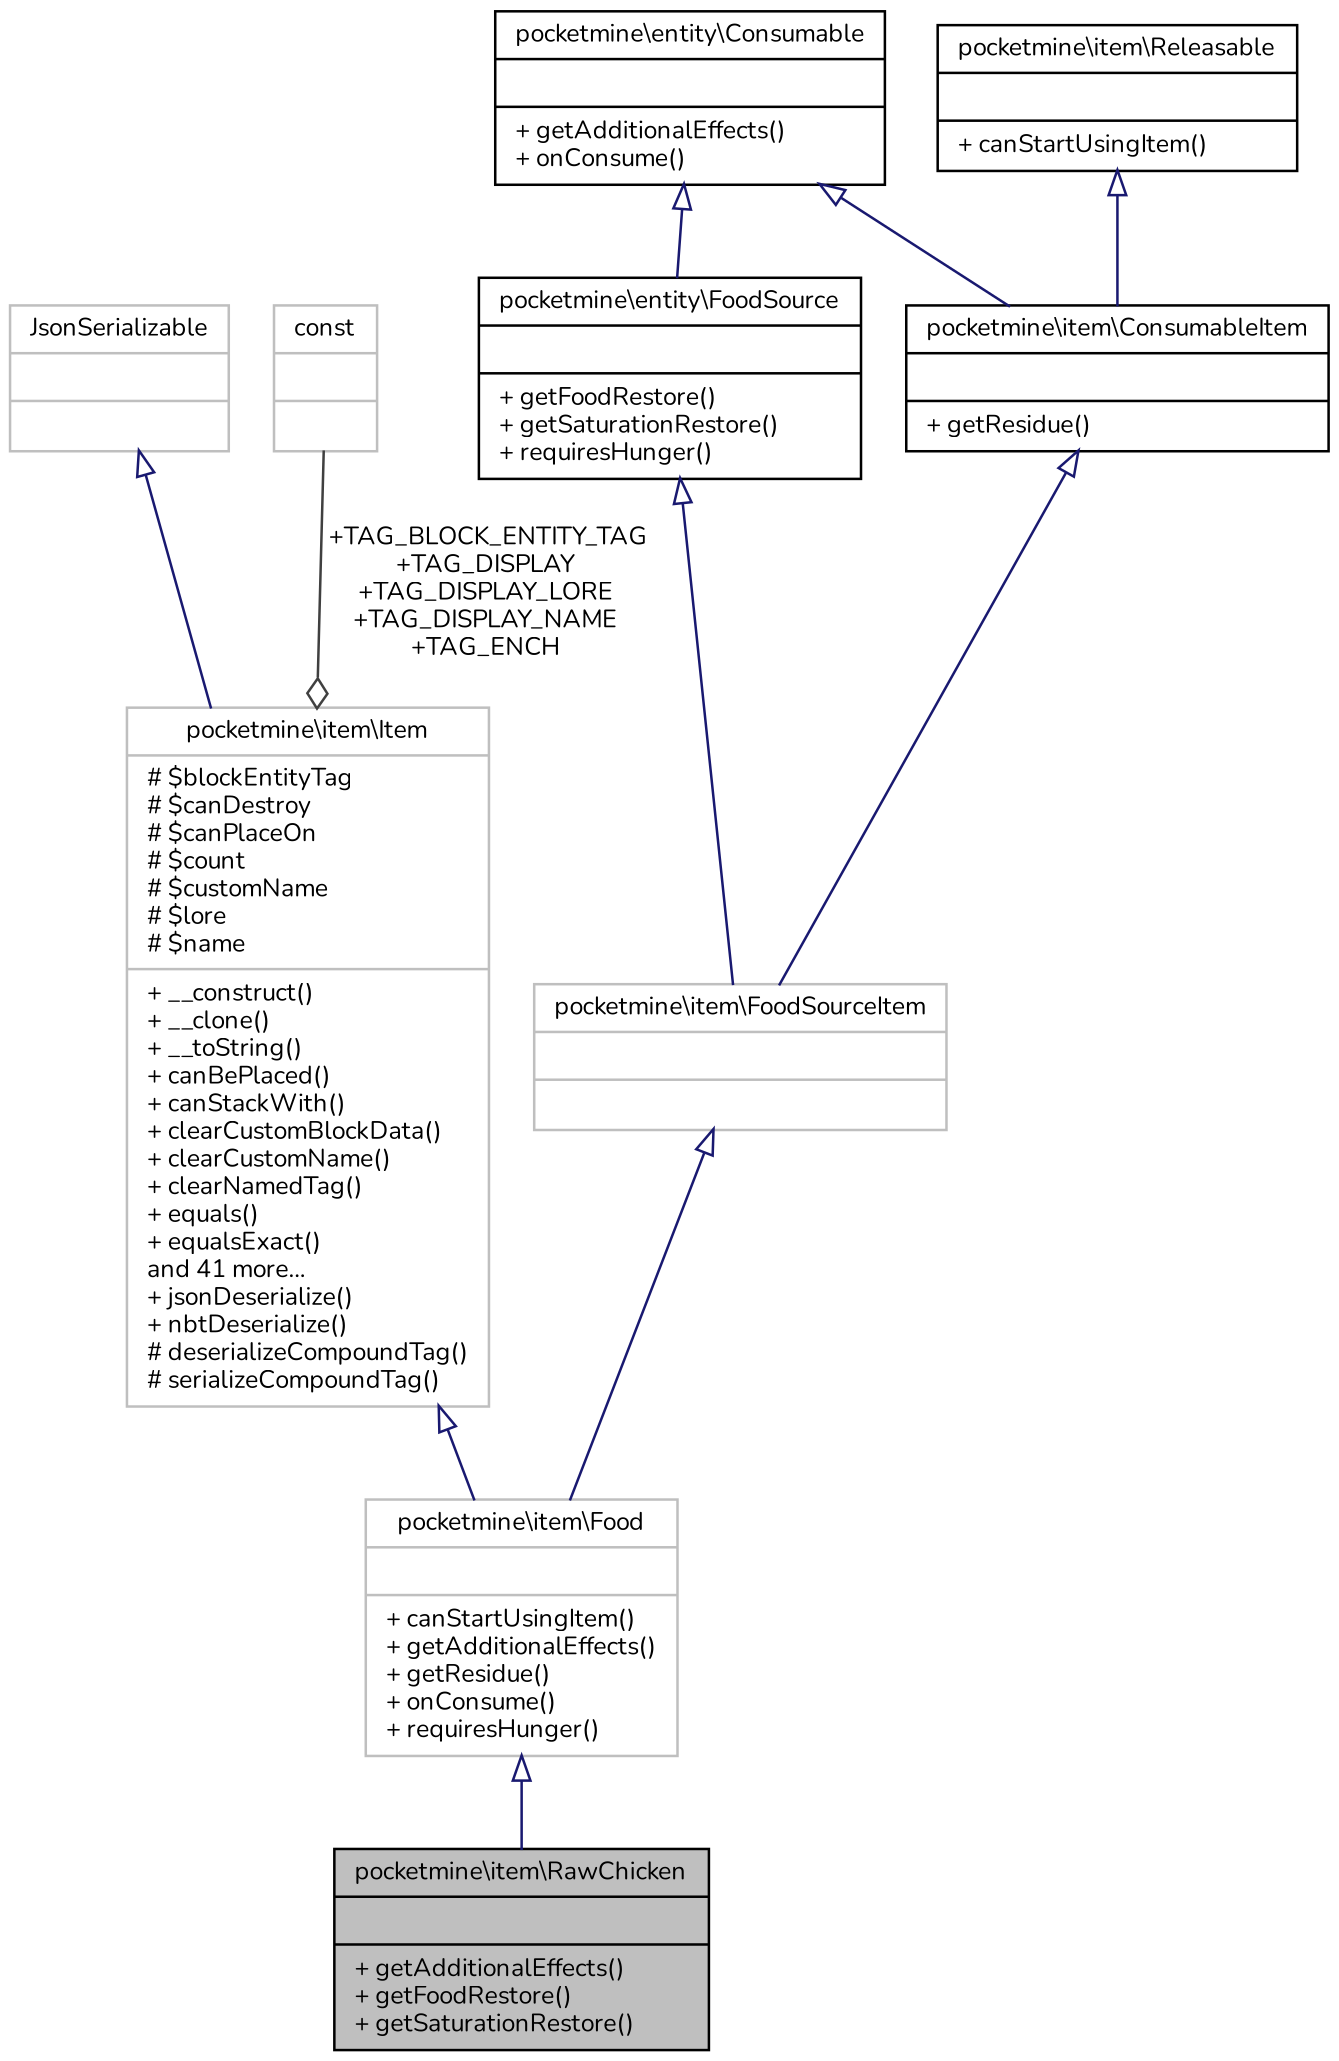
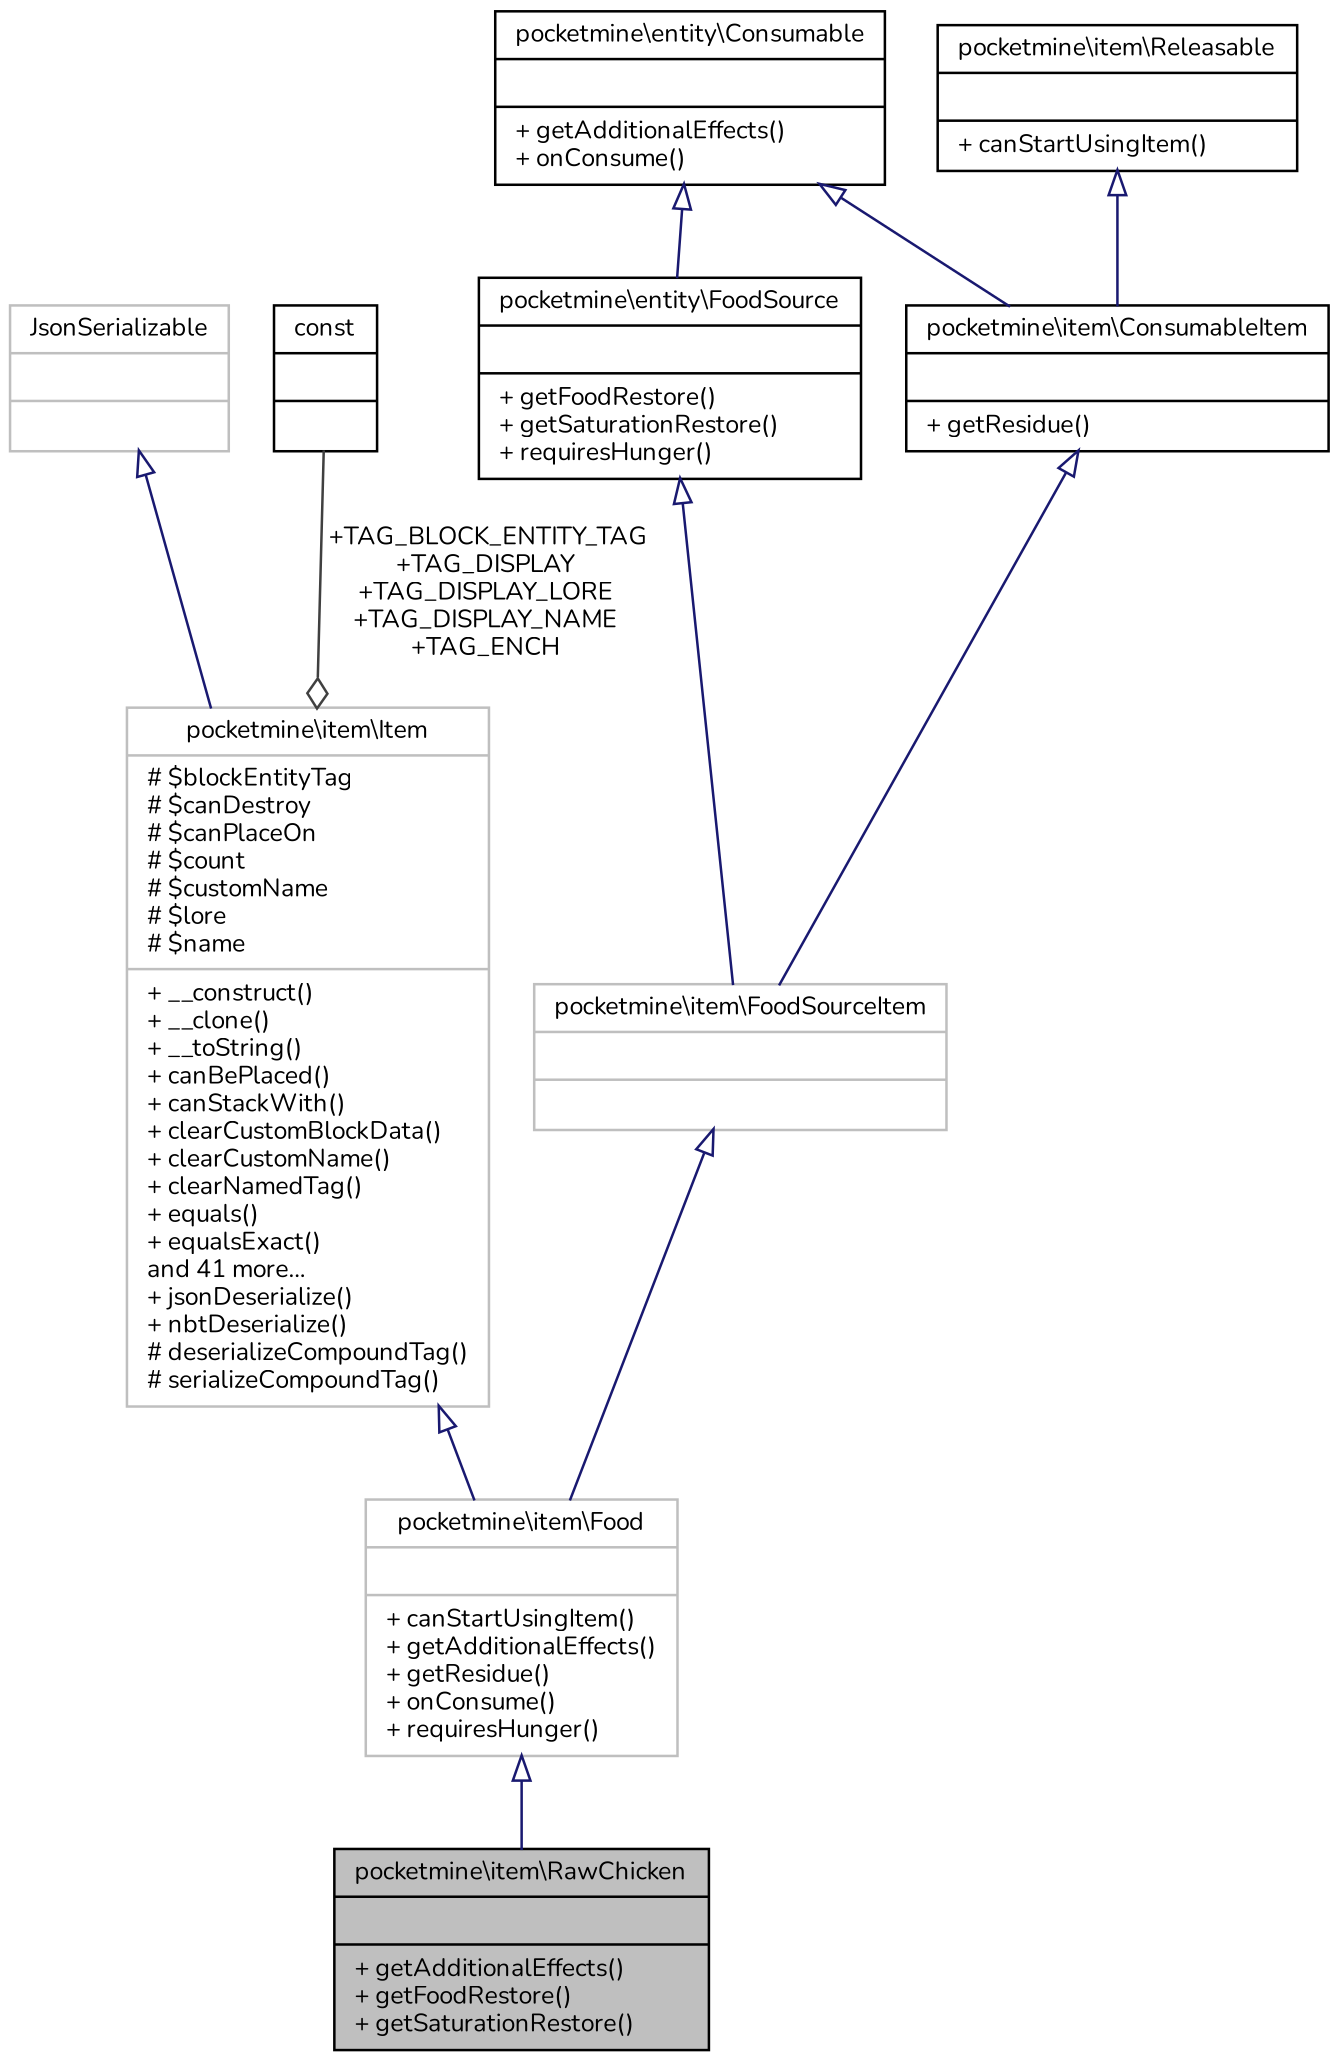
(326, 378) -> (326, 378)
